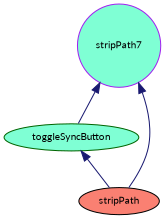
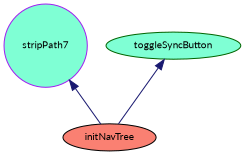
(87, 108) -> none
(119, 201) -> (110, 137)
